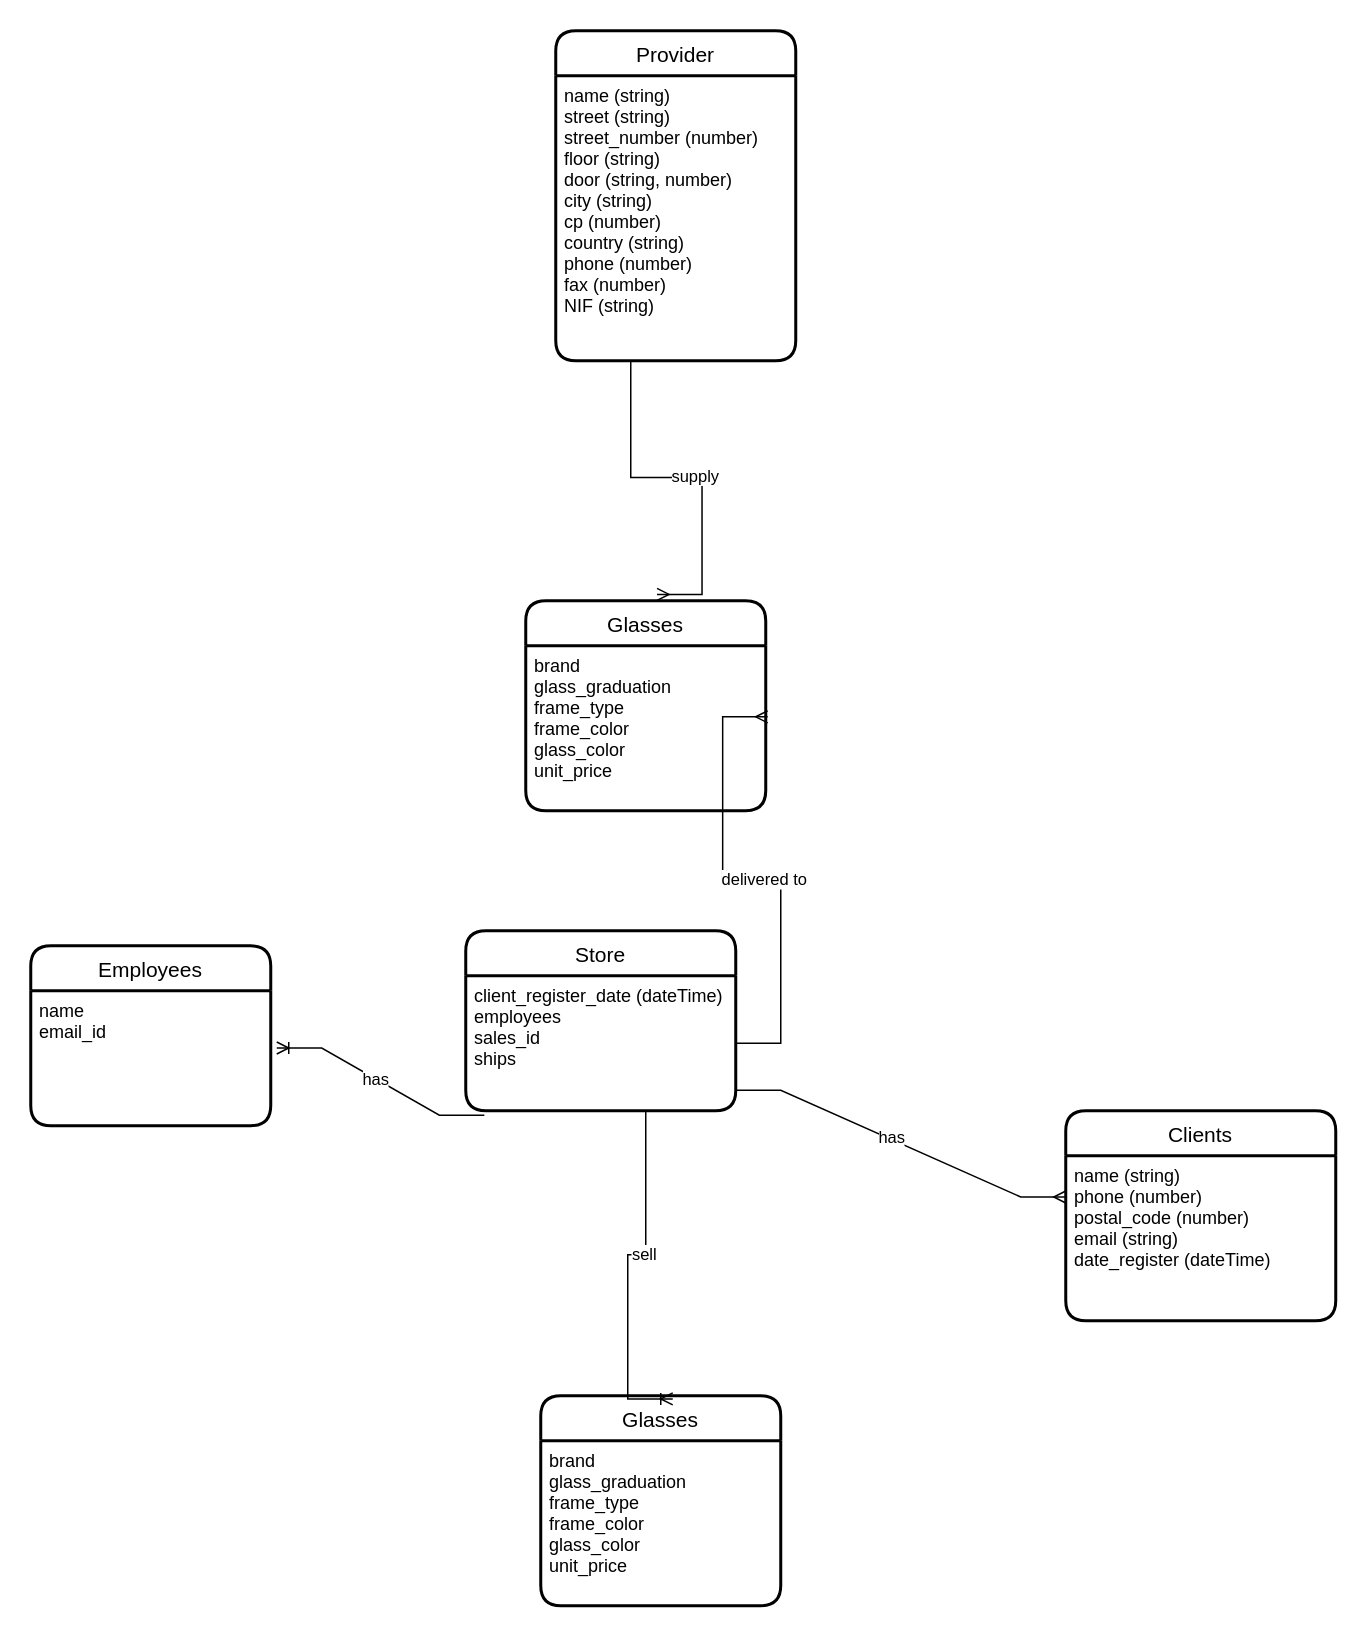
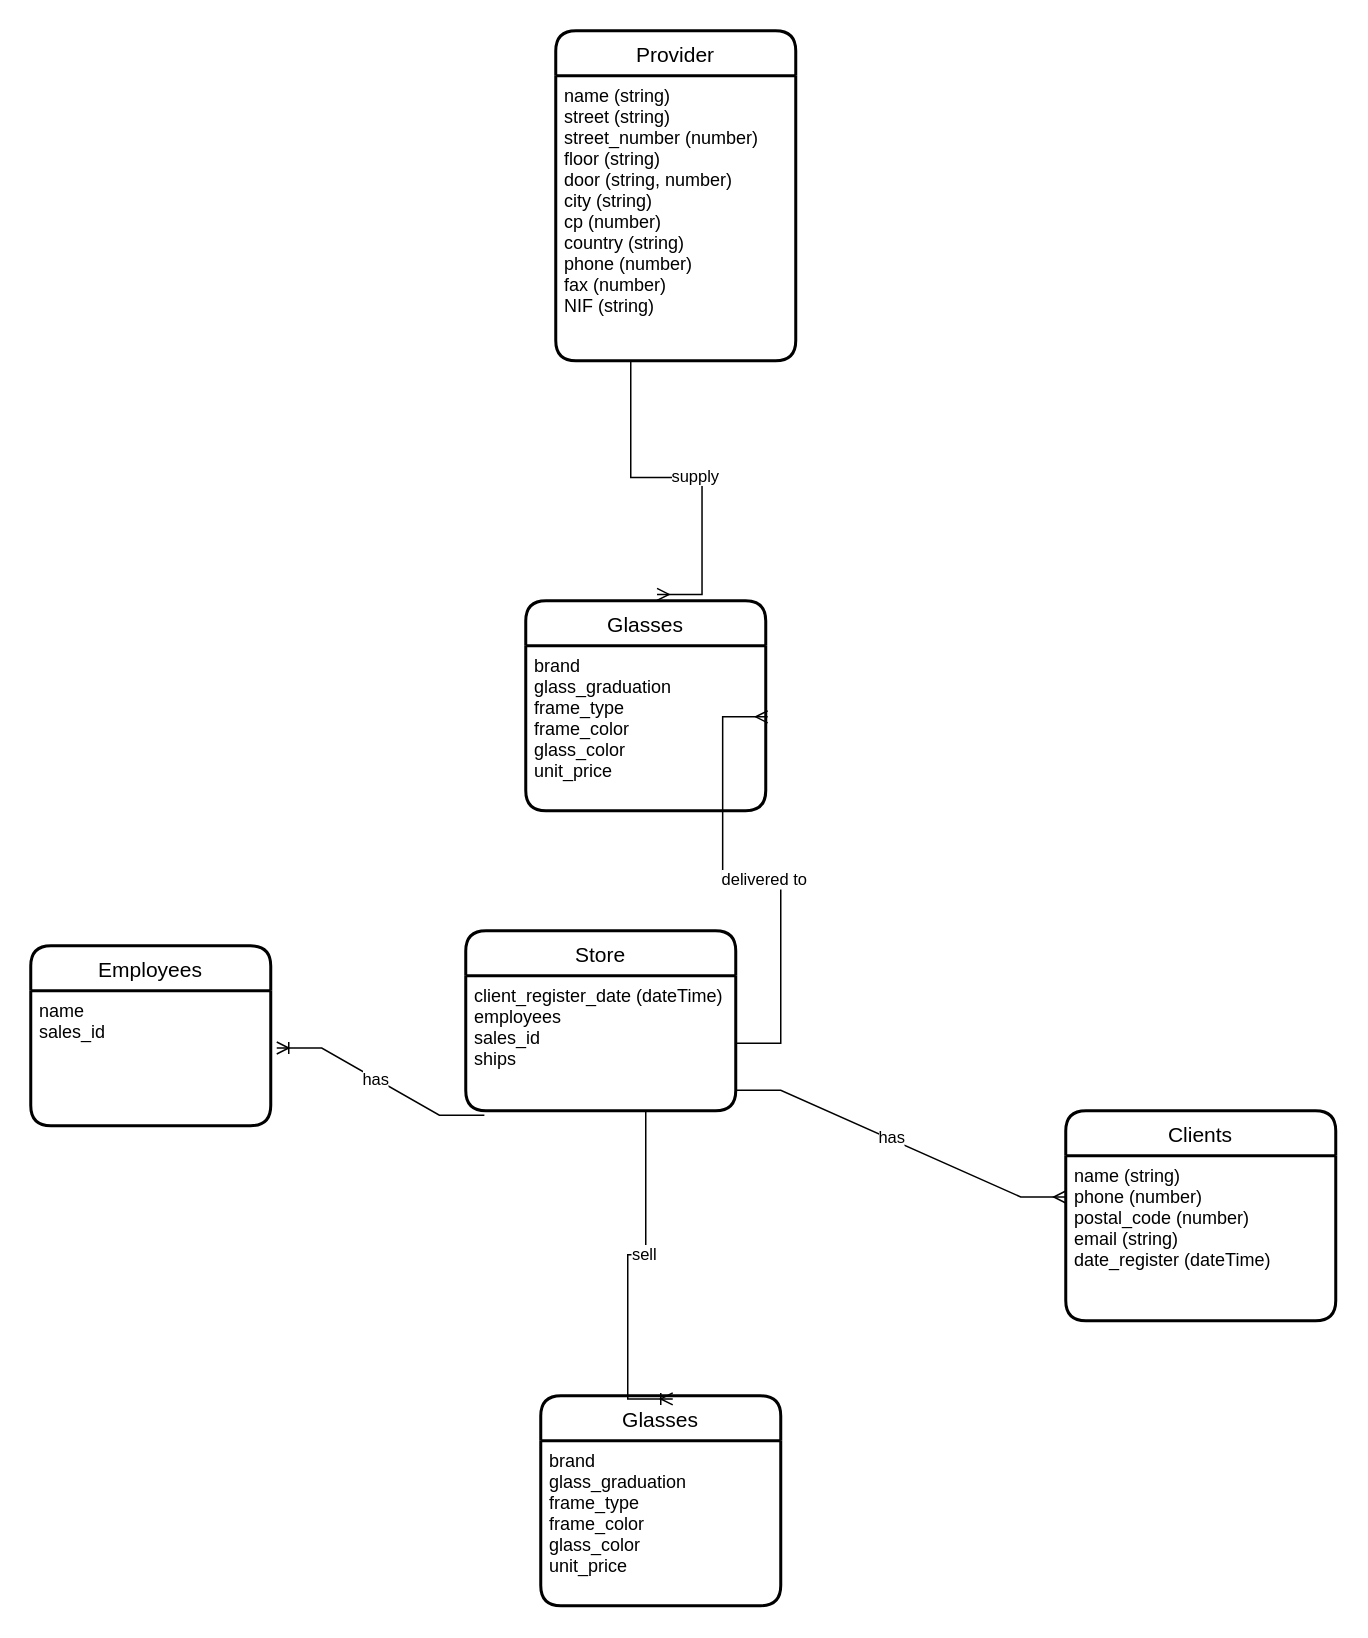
(59, 1011) -> (59, 1011)
